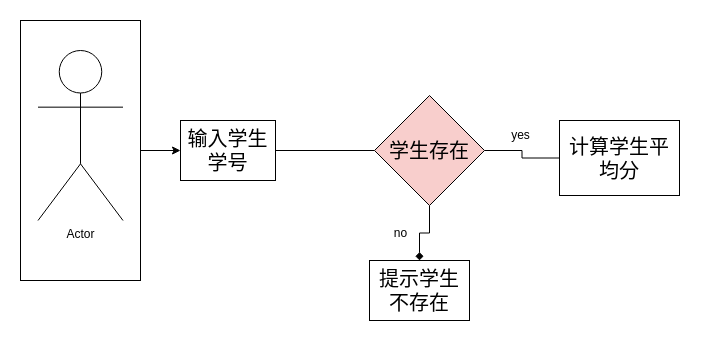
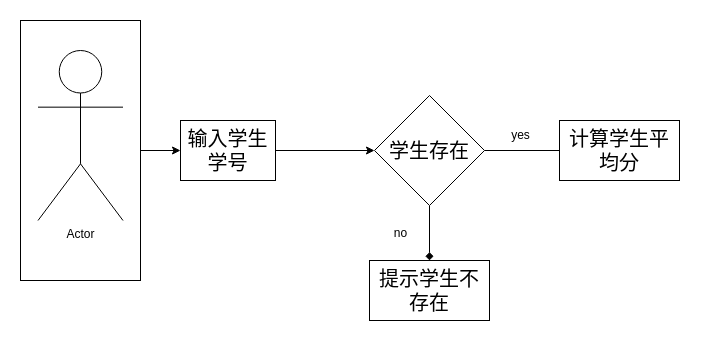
(369, 151) -> (366, 151)
(430, 151) -> (430, 151)
(620, 158) -> (620, 151)
(420, 291) -> (430, 291)
